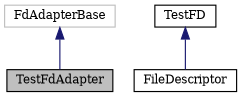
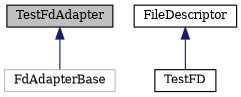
(60, 54) -> (60, 54)
(185, 54) -> (185, 54)
